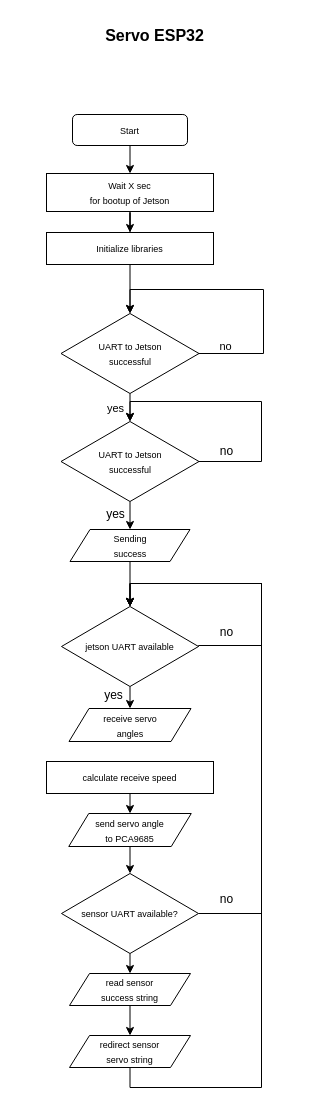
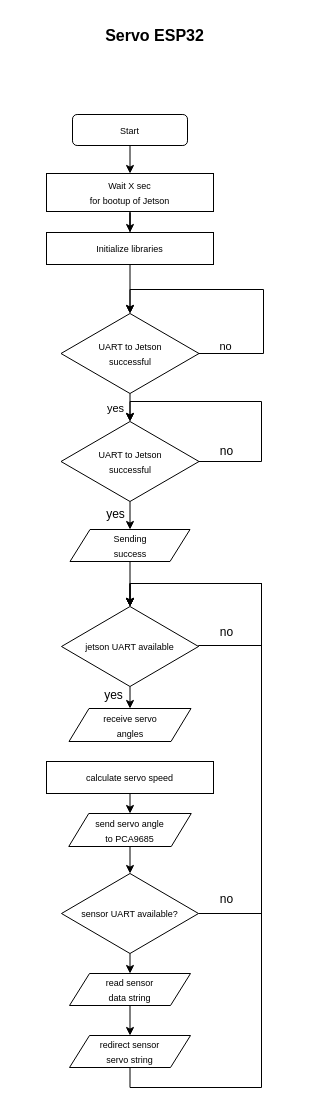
(130, 778) -> (130, 778)
(130, 990) -> (130, 990)
